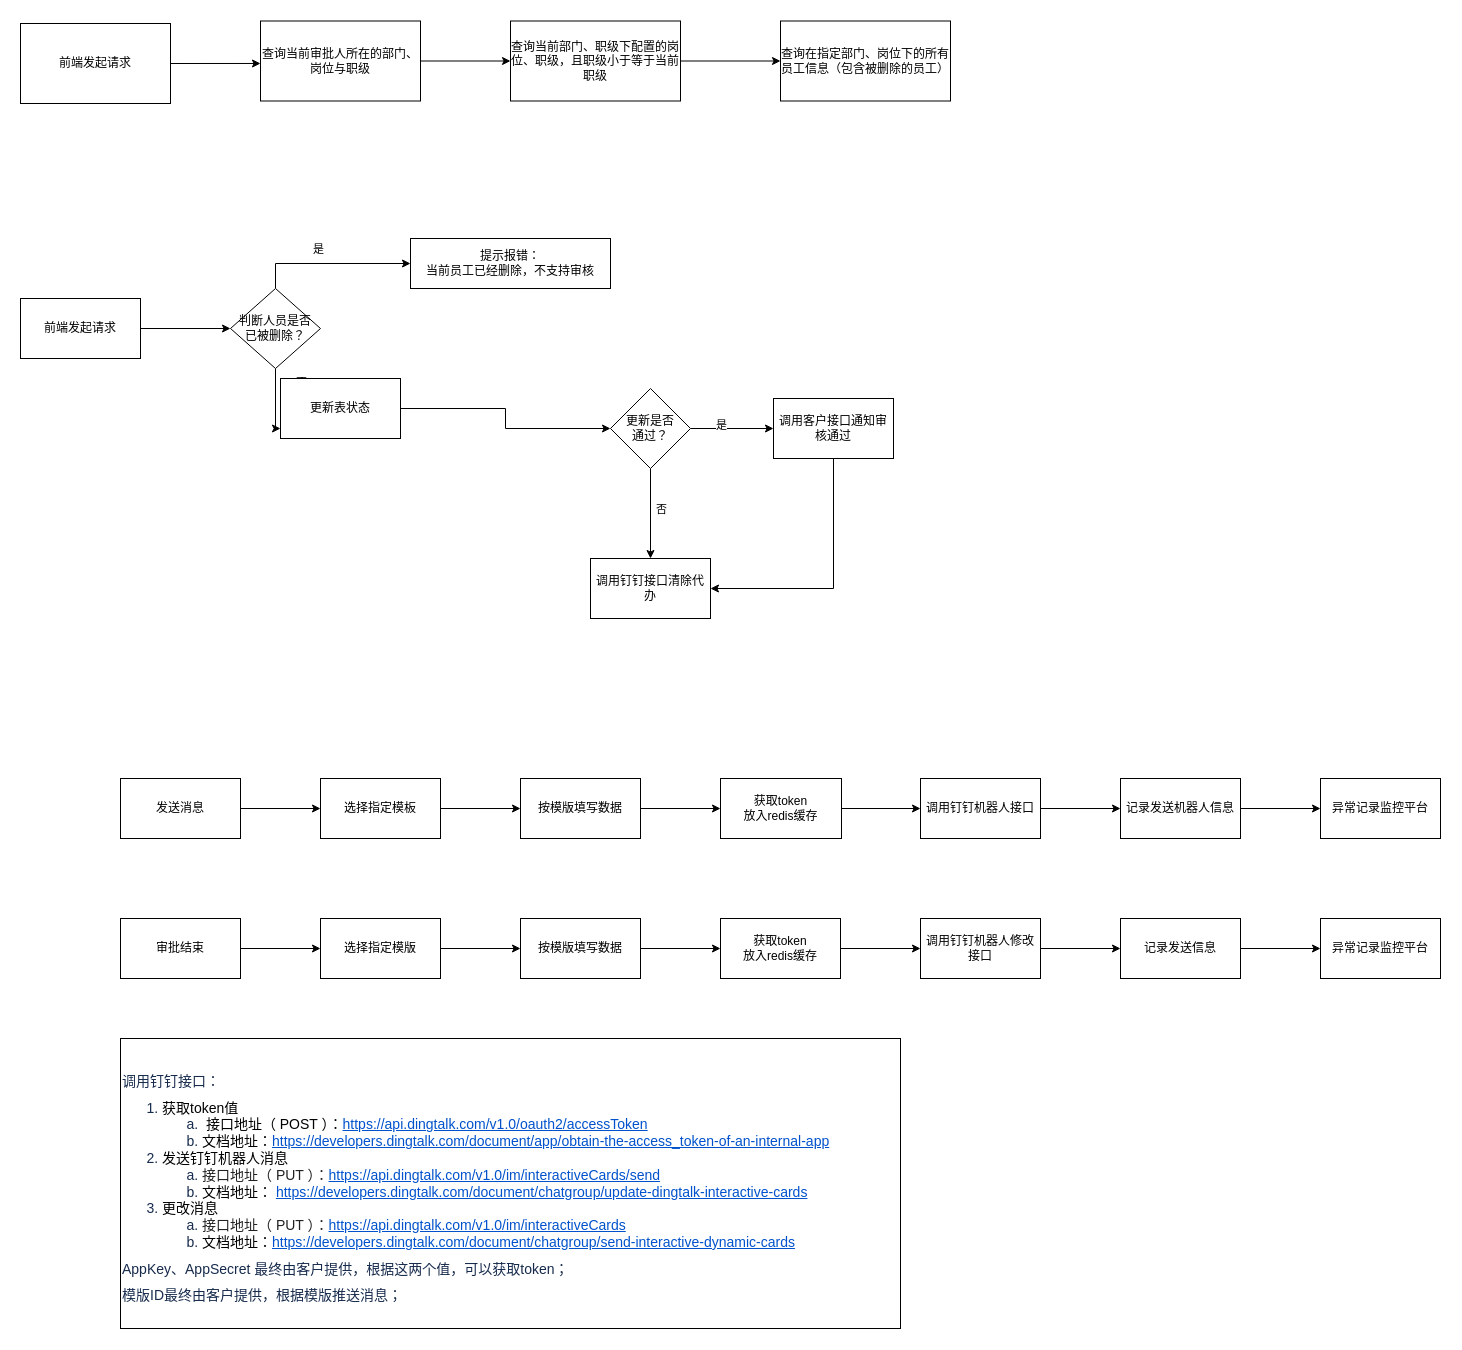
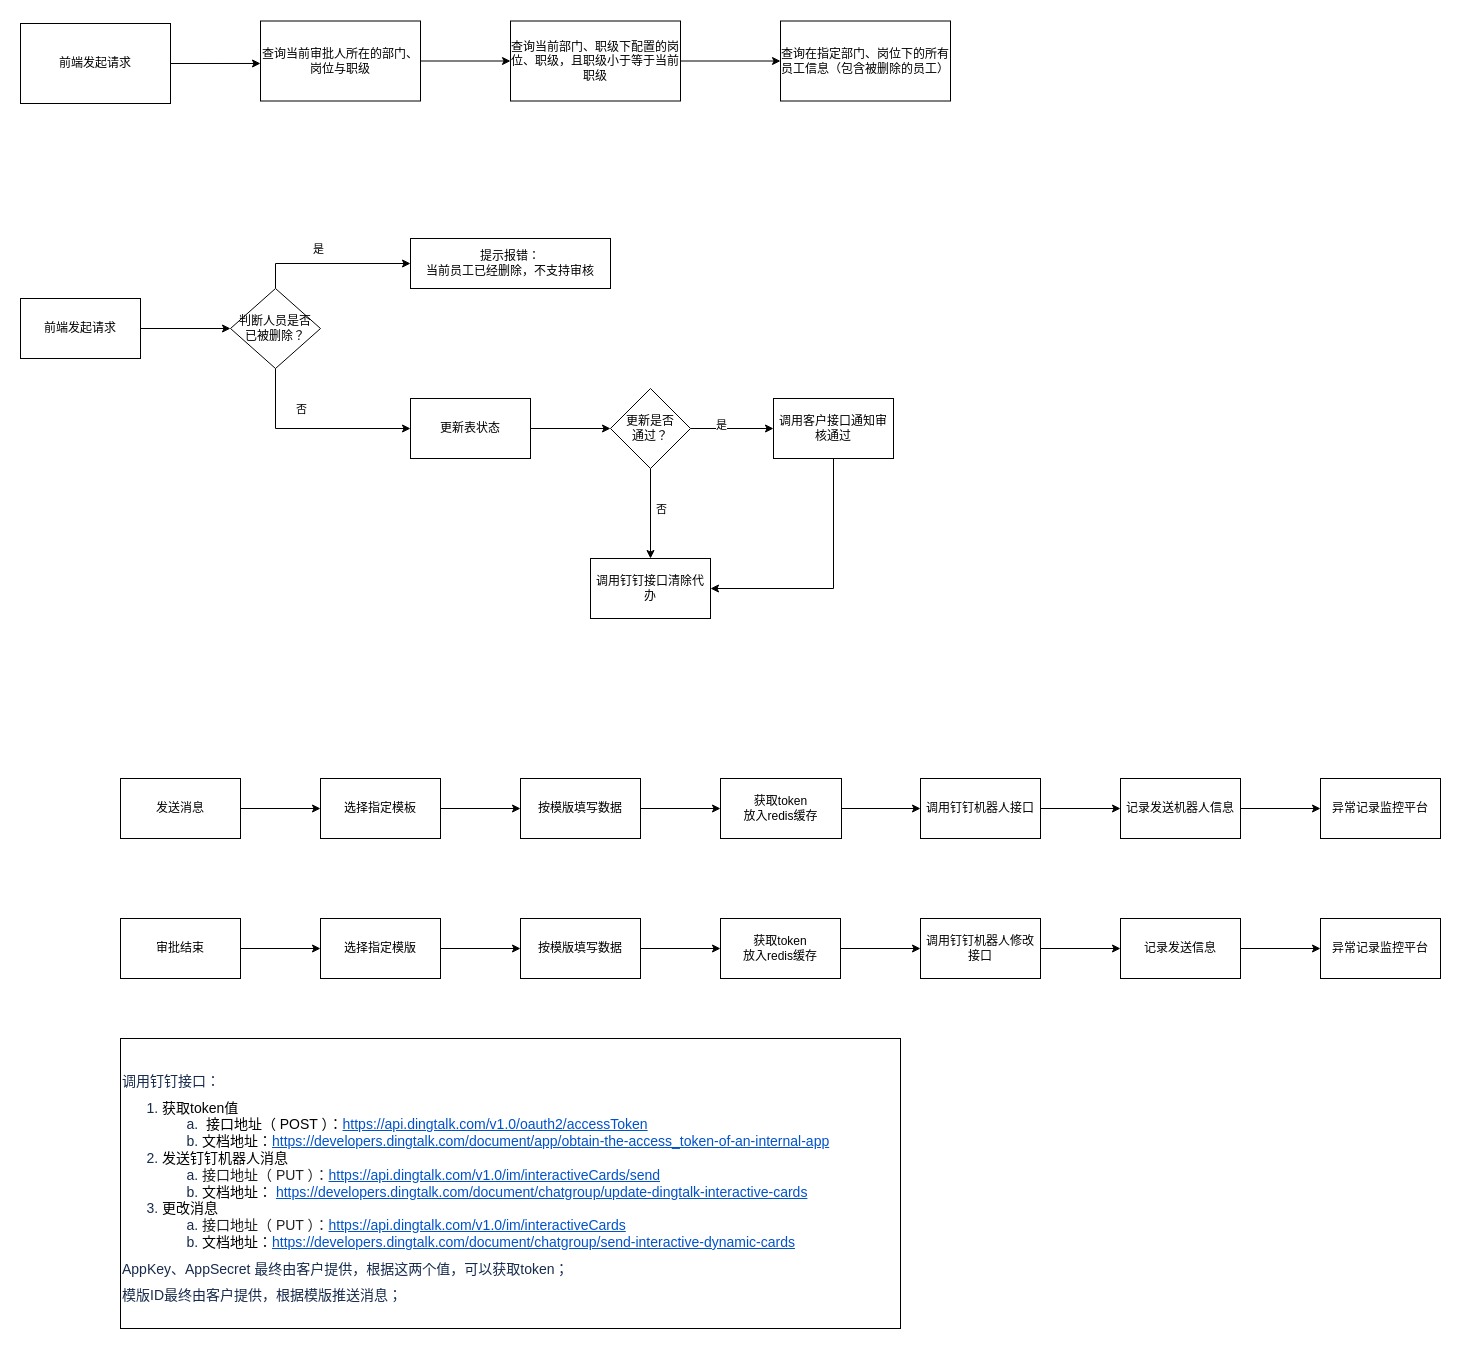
(341, 409) -> (471, 429)
